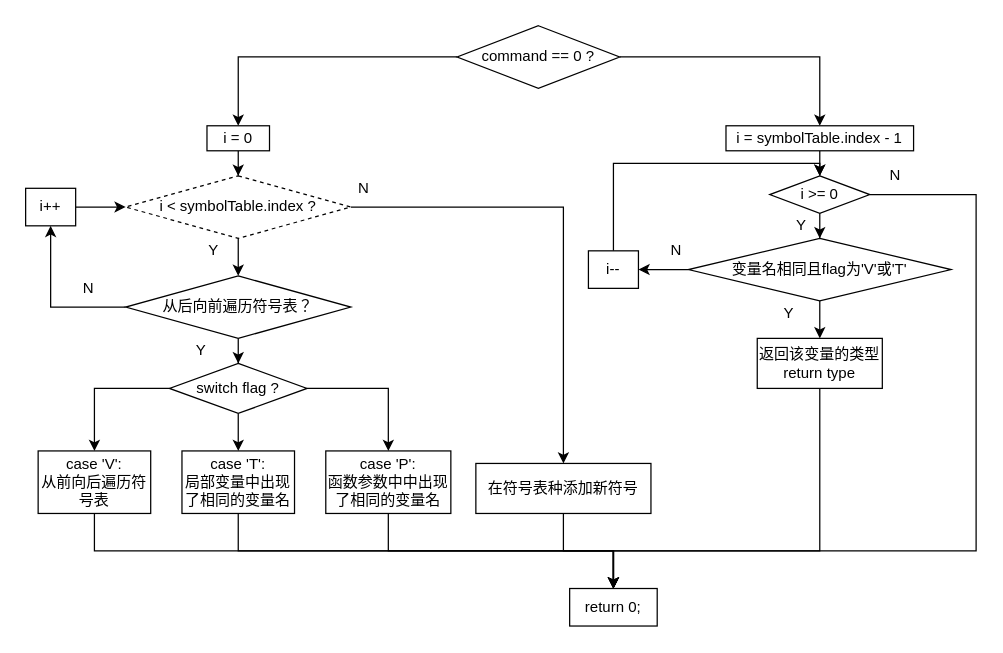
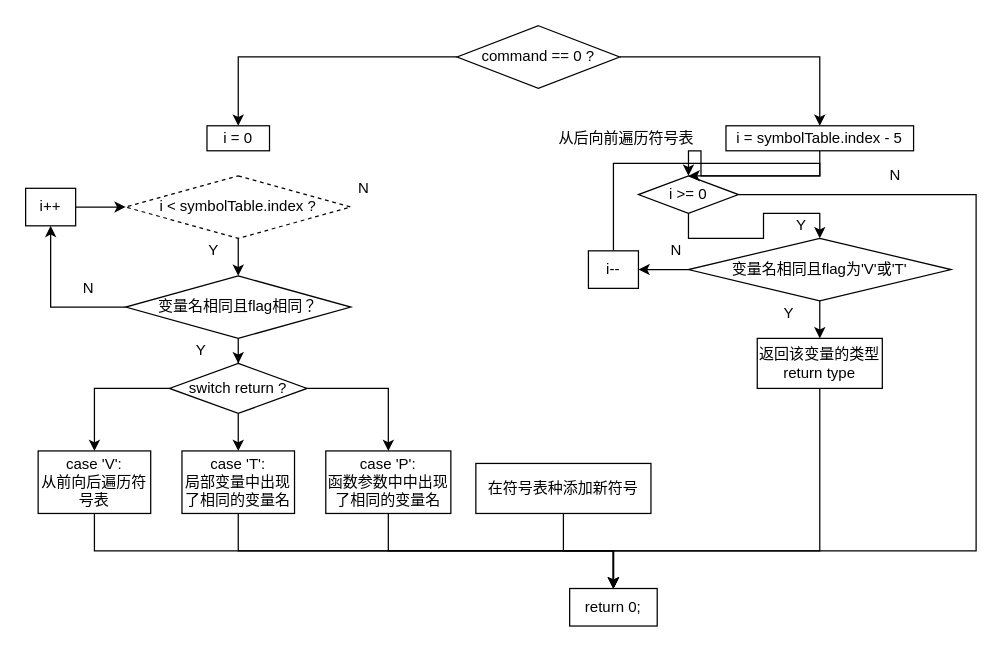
none -> (626, 138)
(819, 138) -> (819, 138)
(238, 168) -> none
(819, 194) -> (688, 194)
(563, 225) -> none
(238, 307) -> (238, 307)
(238, 388) -> (238, 388)
